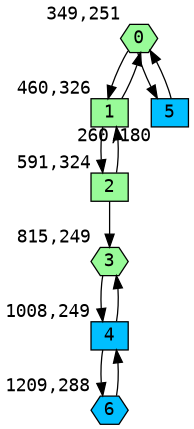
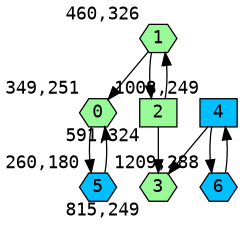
(119, 68) -> none
(110, 113) -> (158, 38)
(170, 113) -> (98, 187)
(101, 292) -> none
